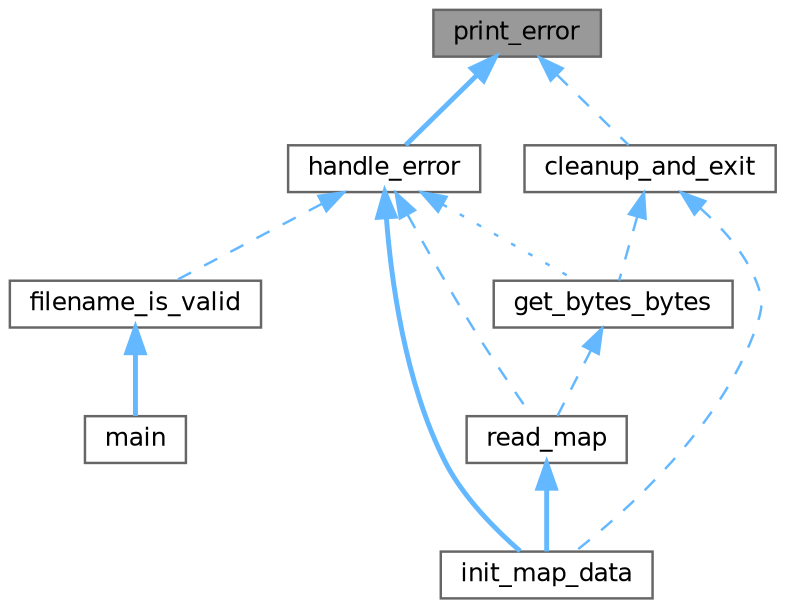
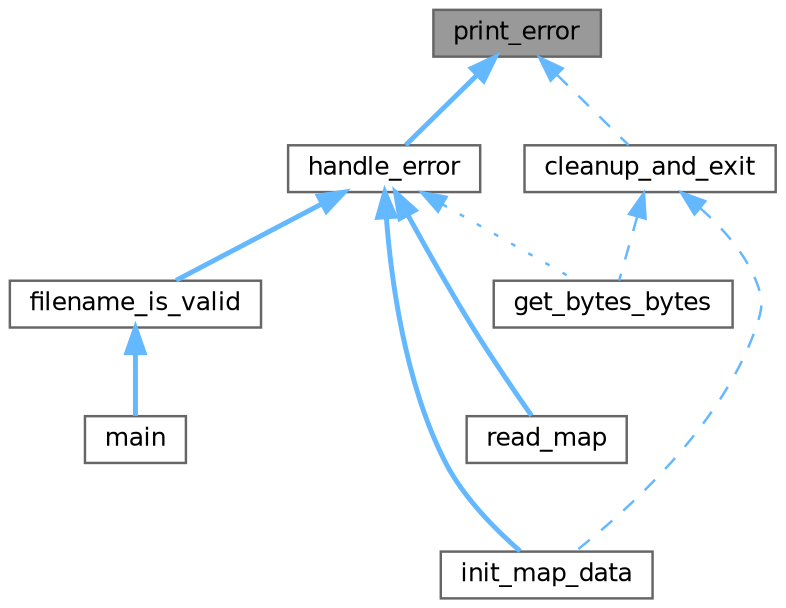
(249, 242) -> (249, 242)
(467, 317) -> (467, 317)
(574, 383) -> none
(547, 520) -> none
